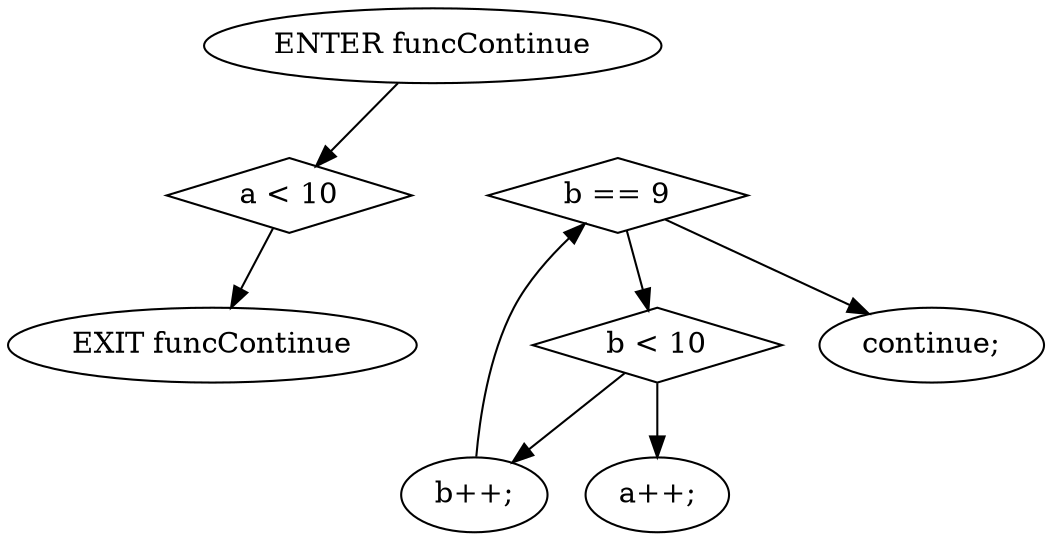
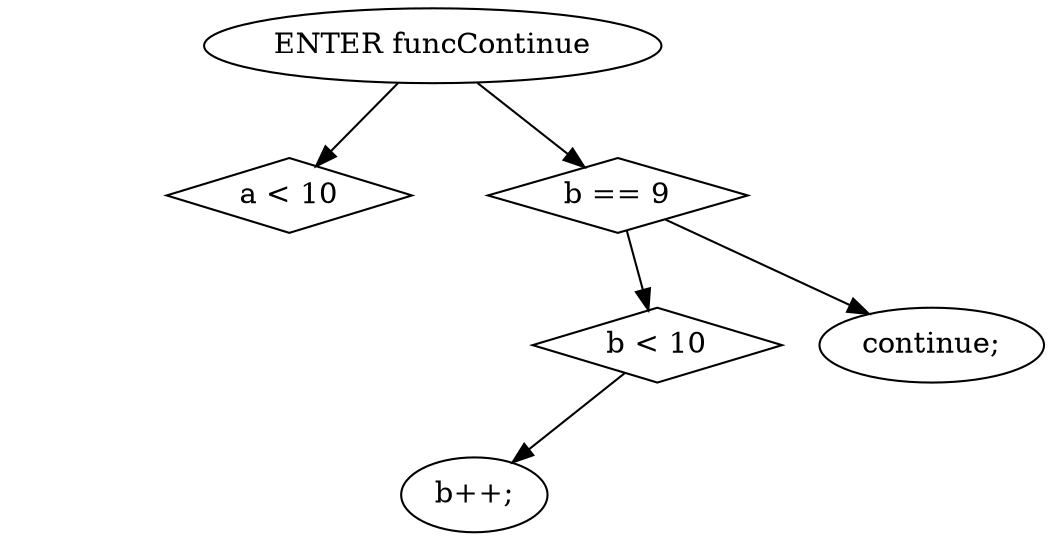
(501, 338) -> (523, 119)
(212, 345) -> none
(657, 495) -> none
